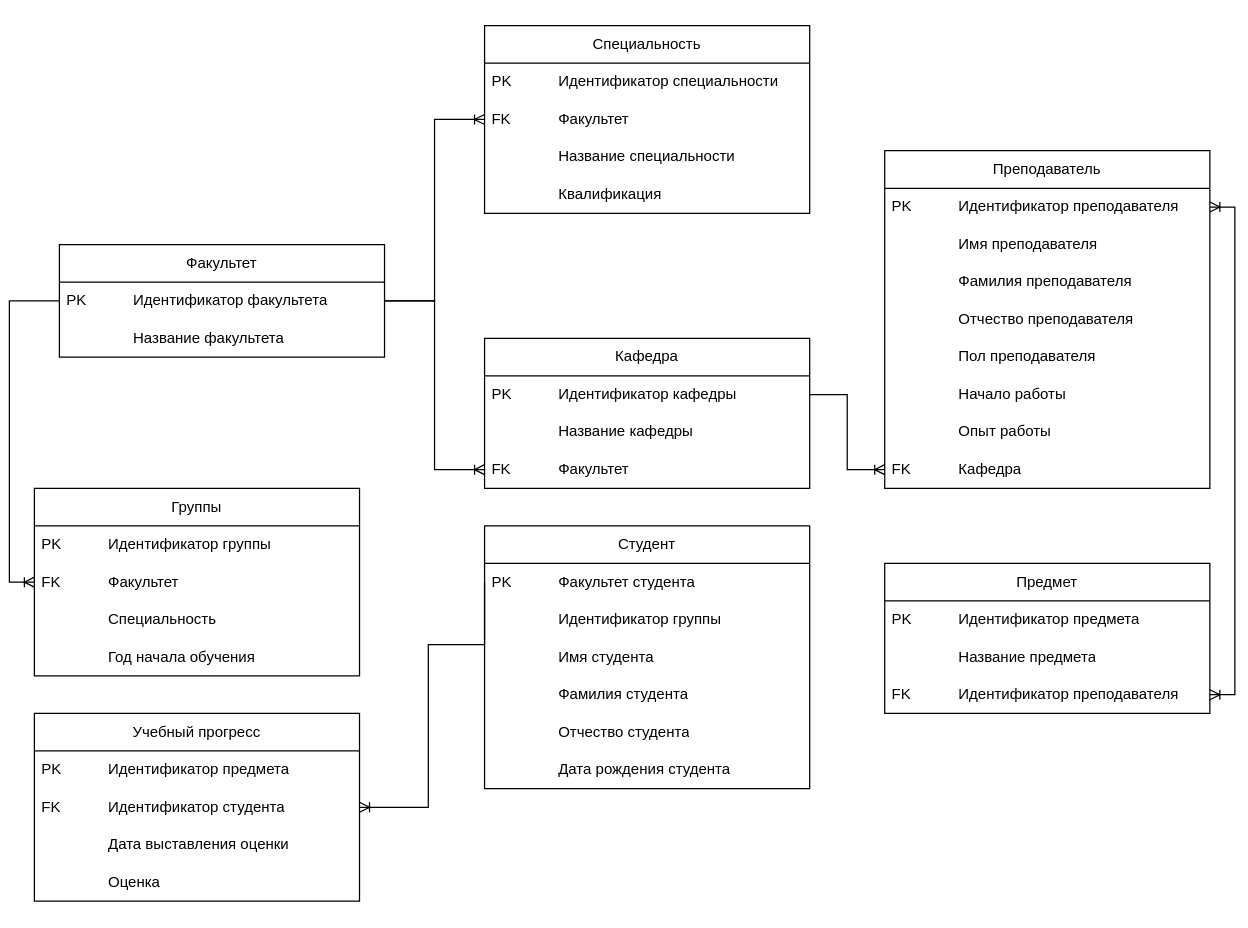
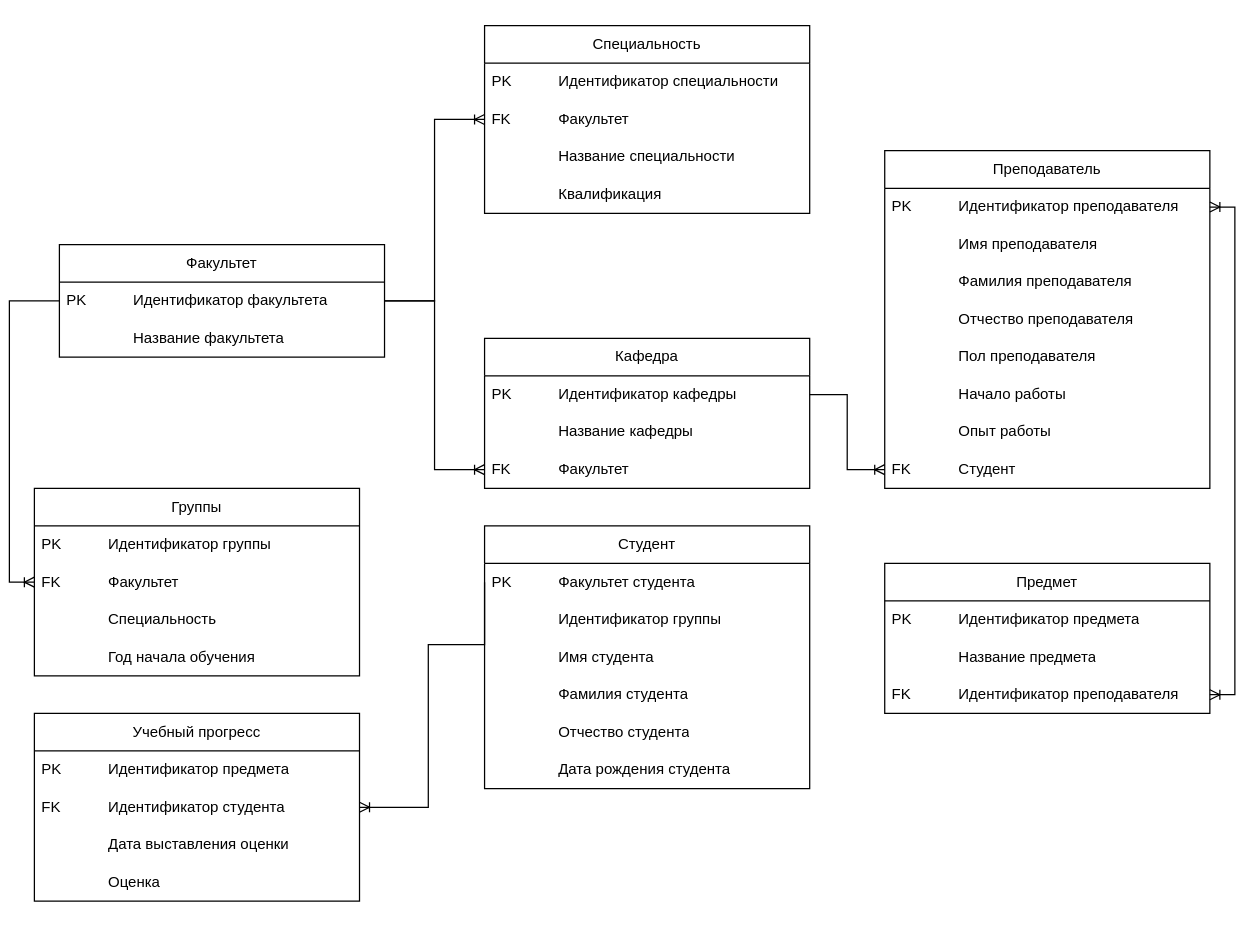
(938, 469) -> (938, 469)
